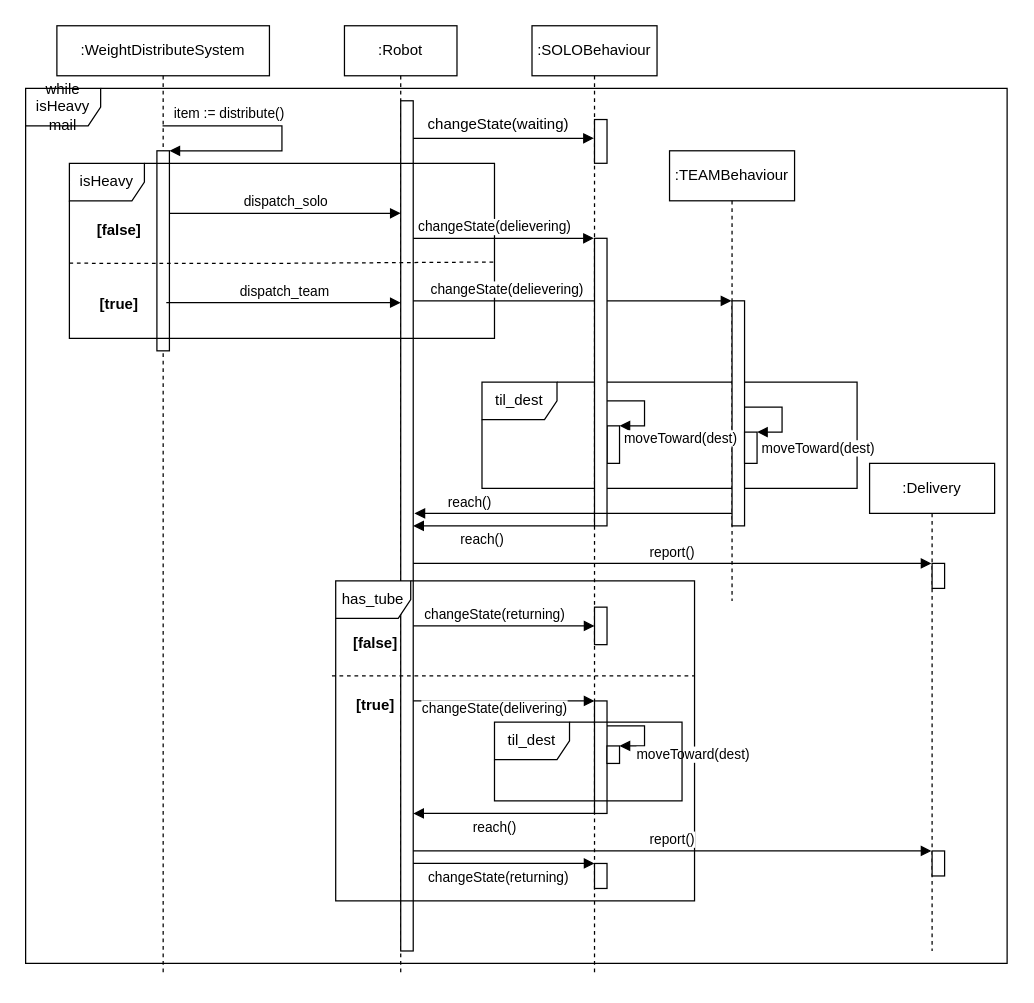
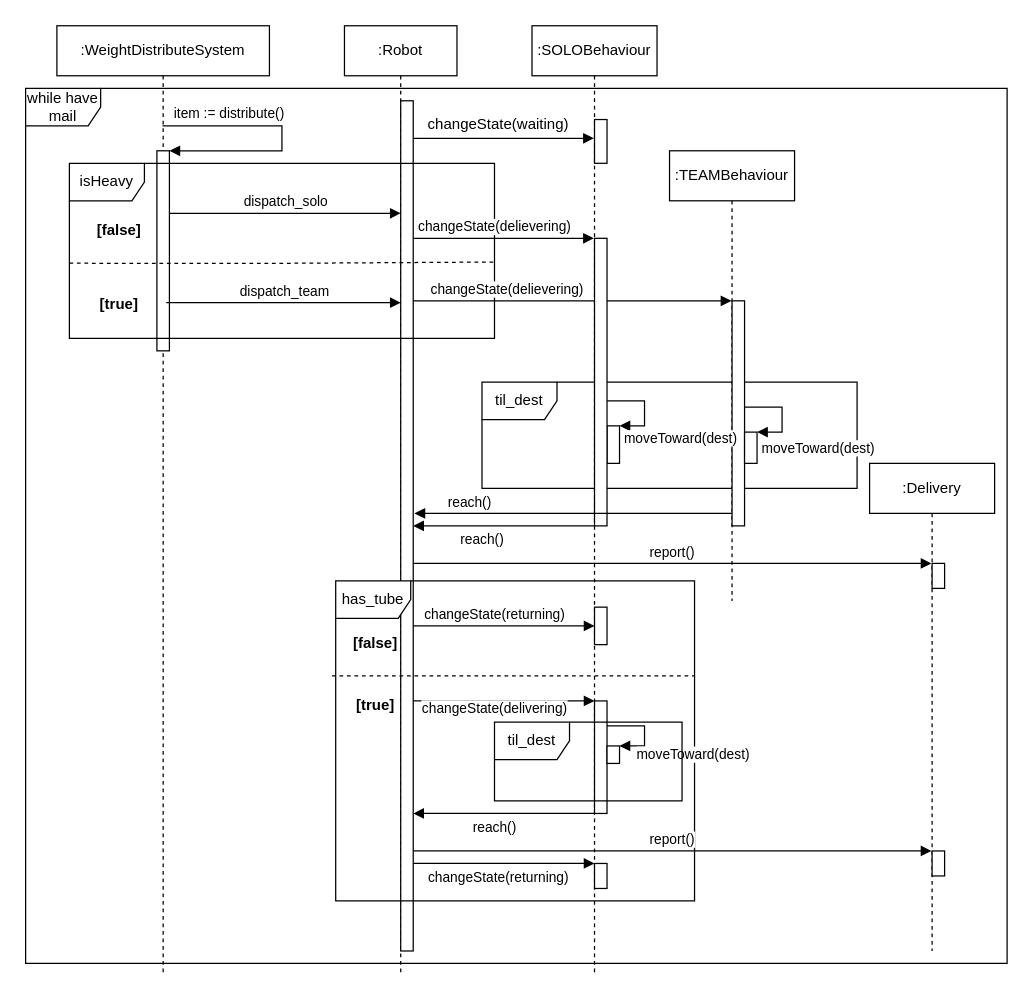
(63, 107) -> (63, 107)
